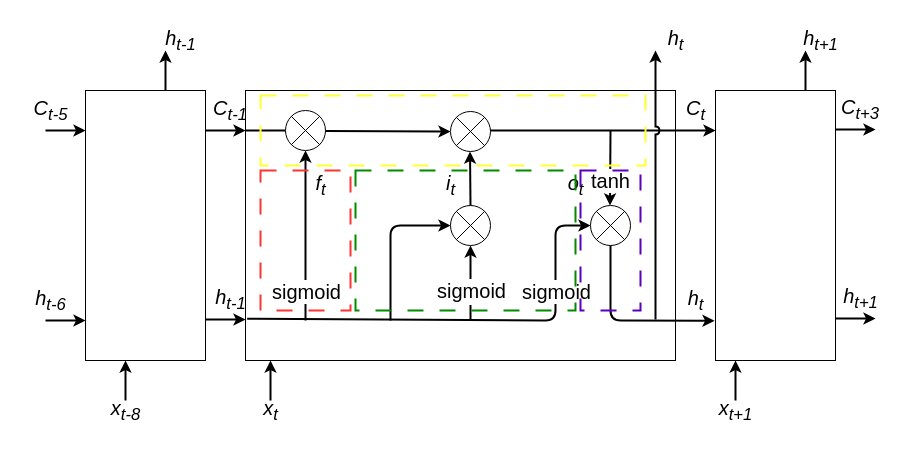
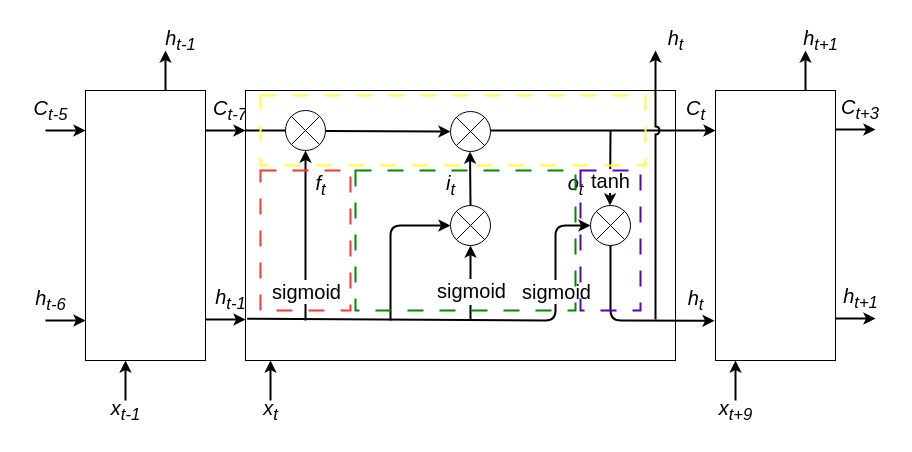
(231, 111) -> (231, 111)
(126, 411) -> (126, 411)
(736, 411) -> (736, 411)
